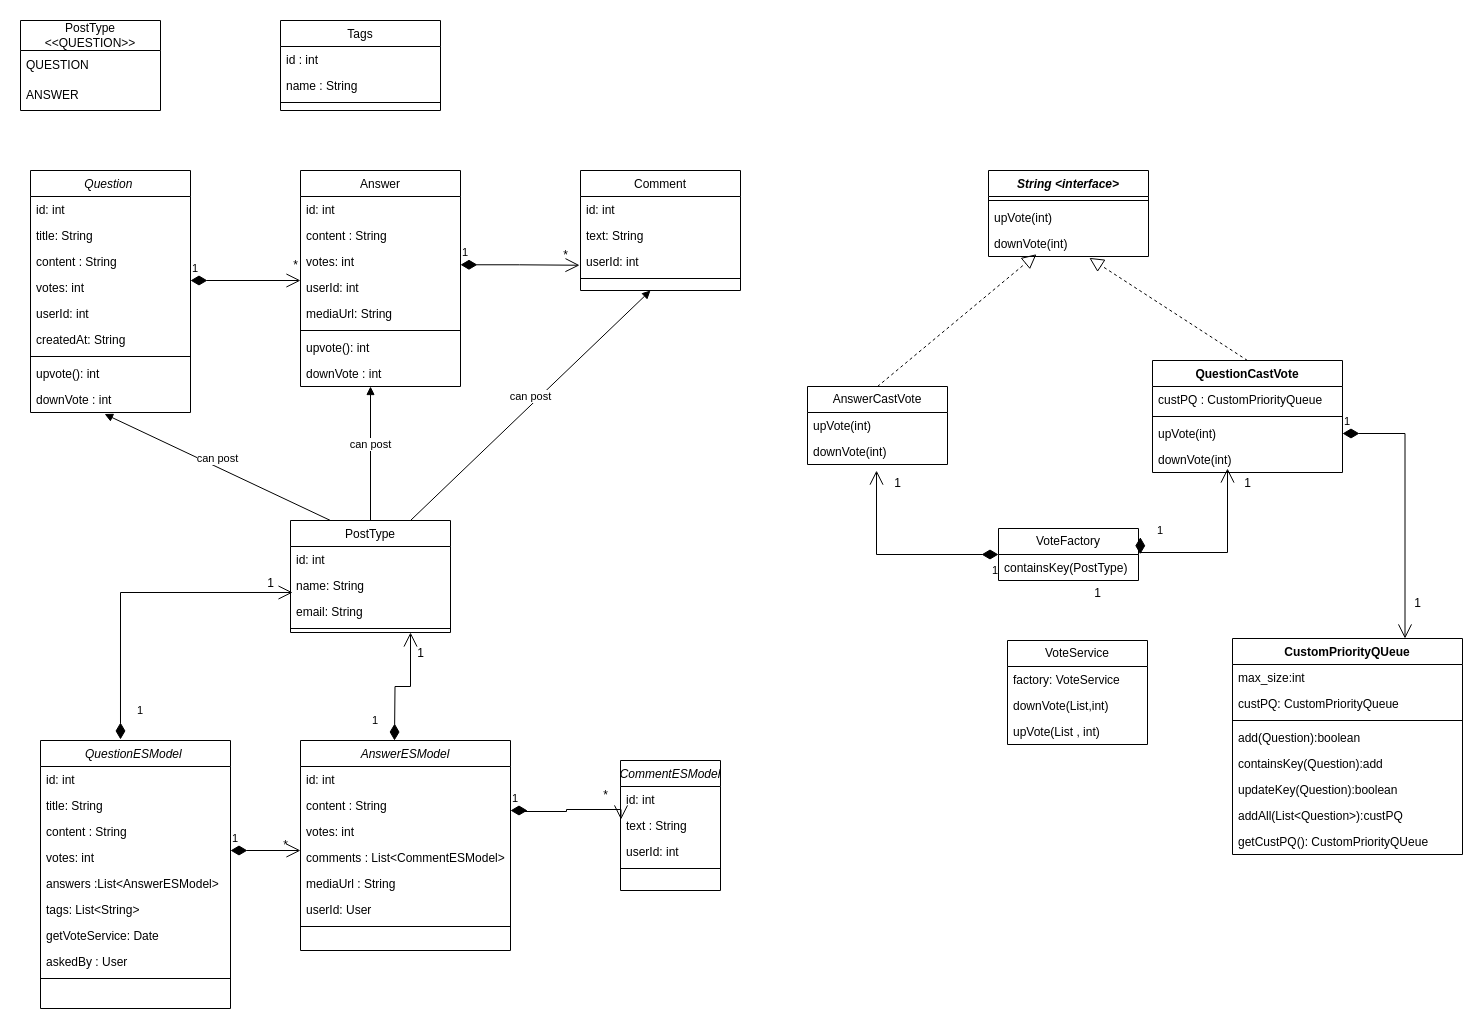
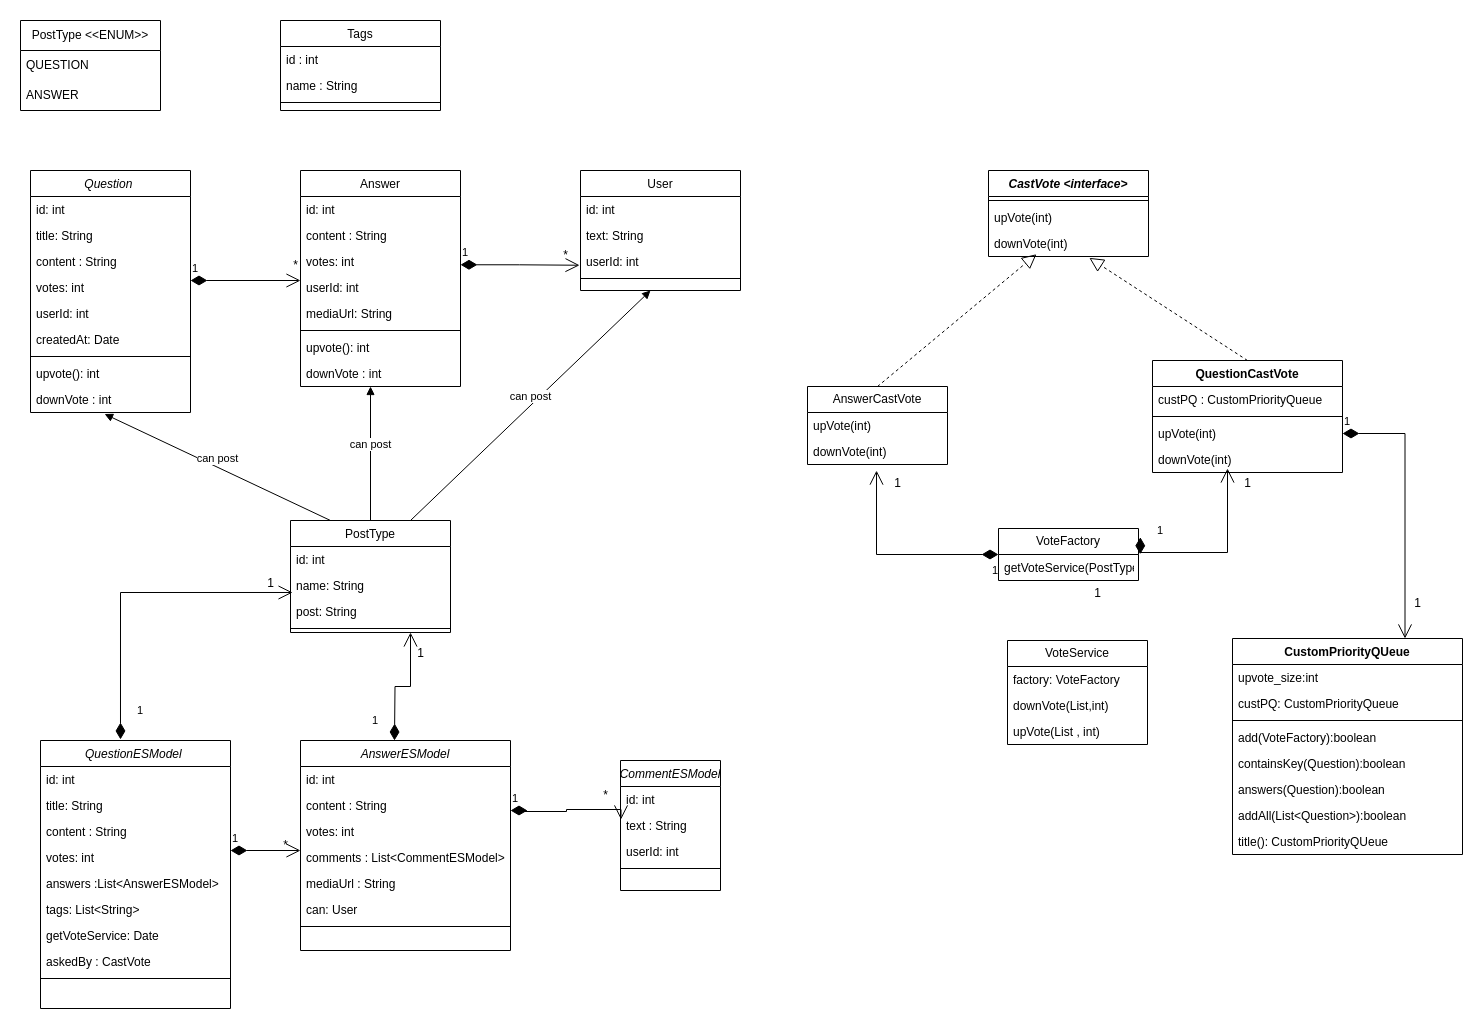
(91, 36) -> (91, 36)
(660, 184) -> (660, 184)
(1069, 185) -> (1069, 185)
(88, 340) -> (83, 340)
(1070, 576) -> (1070, 576)
(332, 612) -> (332, 612)
(1274, 679) -> (1284, 679)
(1076, 681) -> (1078, 681)
(1304, 739) -> (1316, 739)
(1318, 765) -> (1330, 765)
(1325, 791) -> (1318, 791)
(1328, 817) -> (1330, 817)
(1340, 843) -> (1323, 843)
(343, 910) -> (333, 910)
(88, 962) -> (102, 962)
